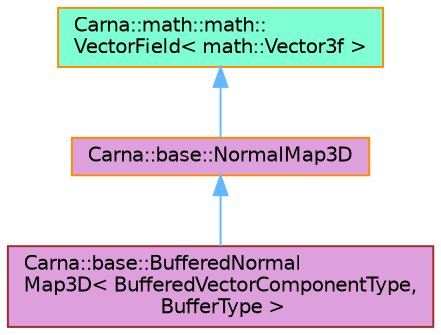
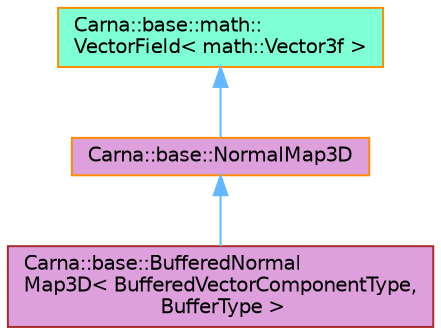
(221, 37) -> (221, 37)
